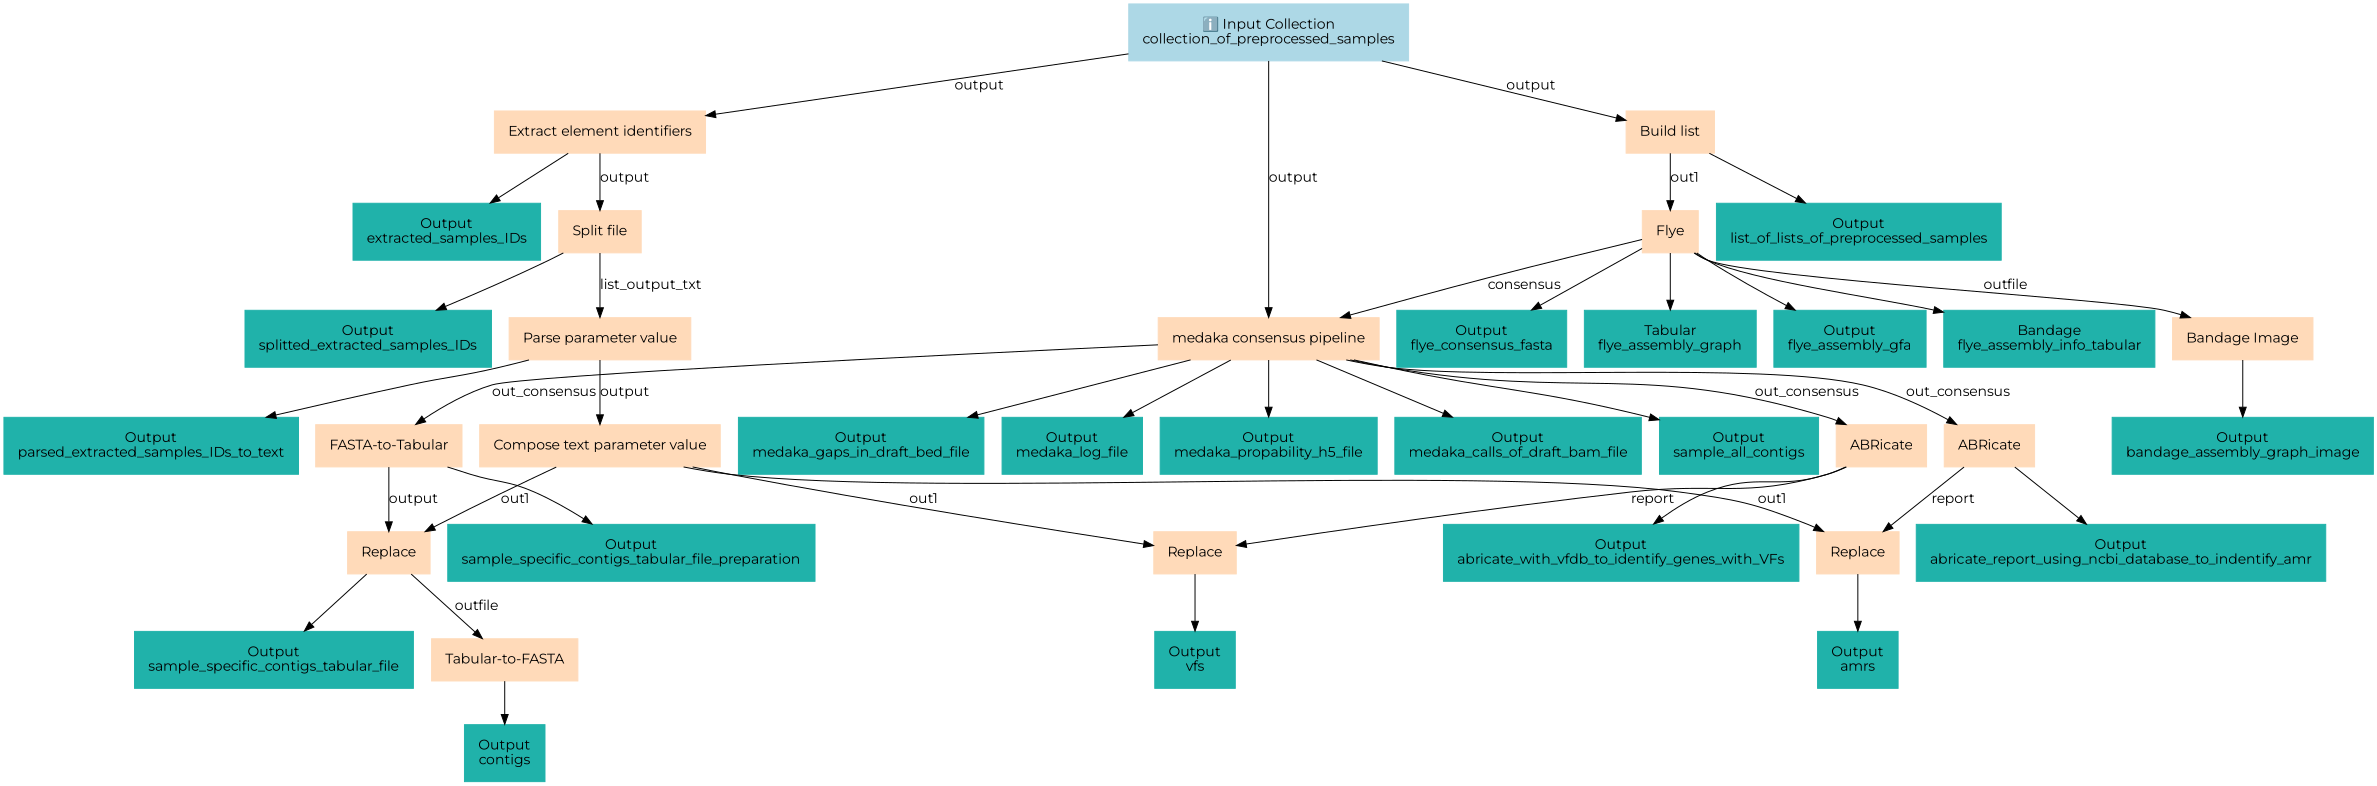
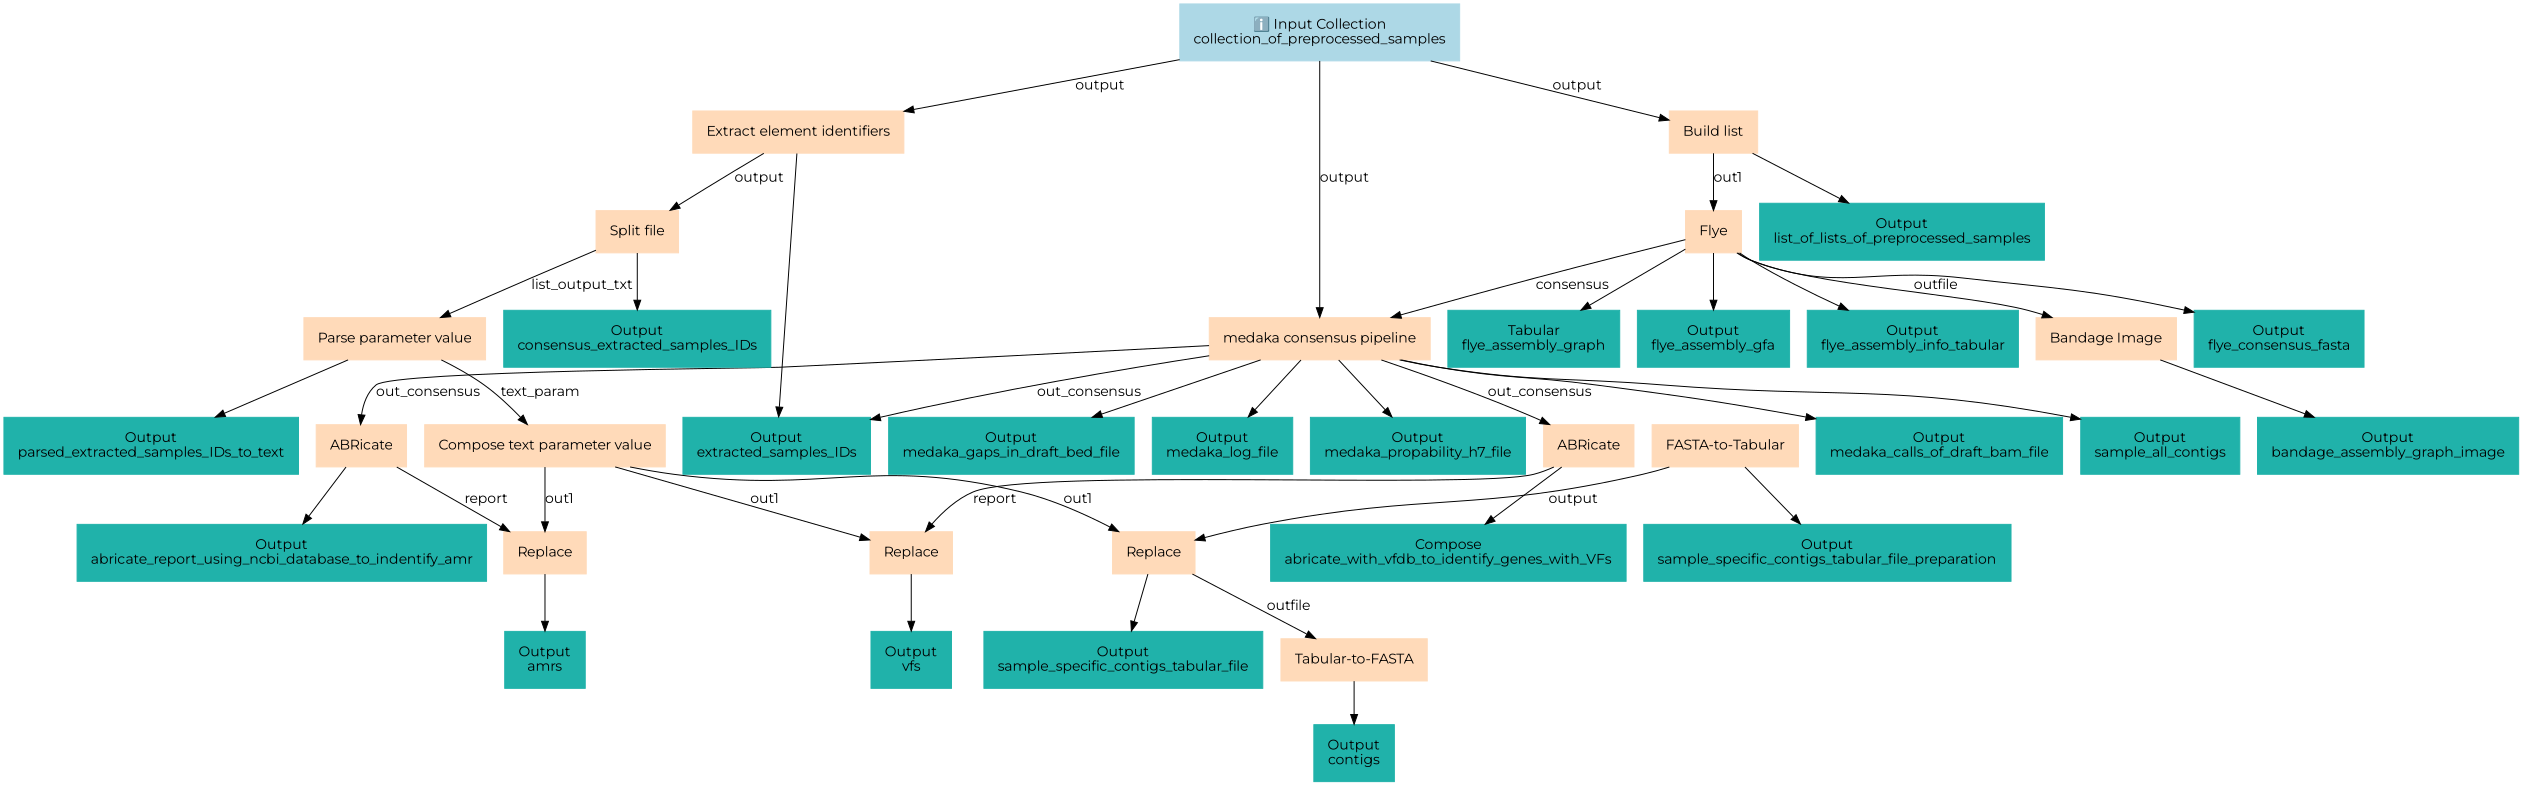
(368, 339) -> (637, 339)
(2049, 339) -> (1913, 339)
(787, 363) -> (1044, 384)
(625, 392) -> (541, 392)
(1269, 446) -> (1418, 446)
(1621, 553) -> (1448, 553)
